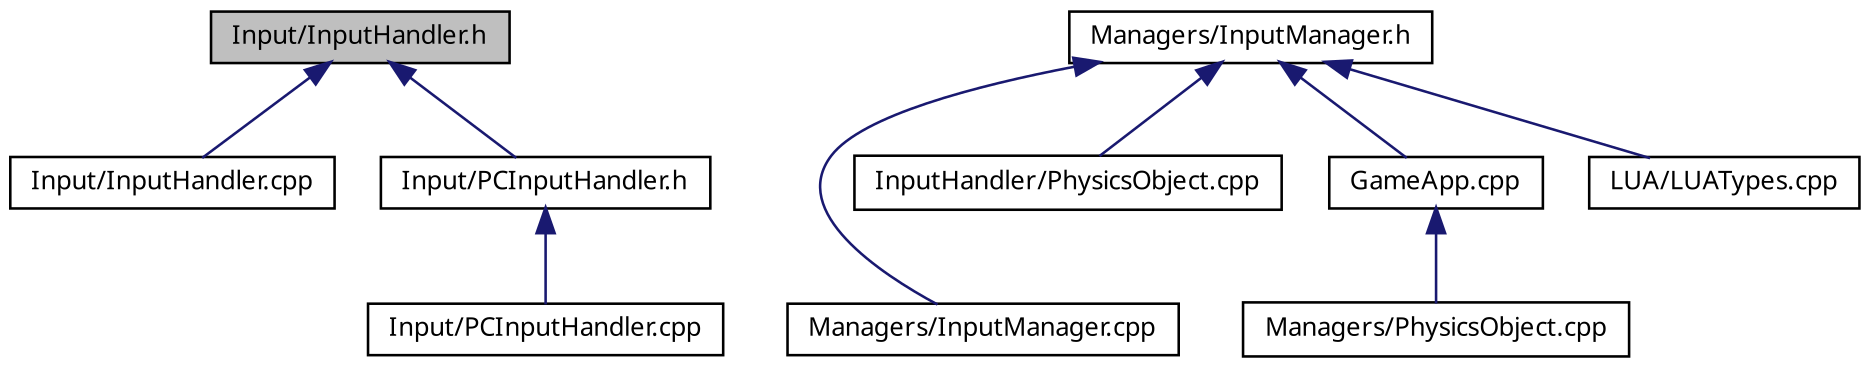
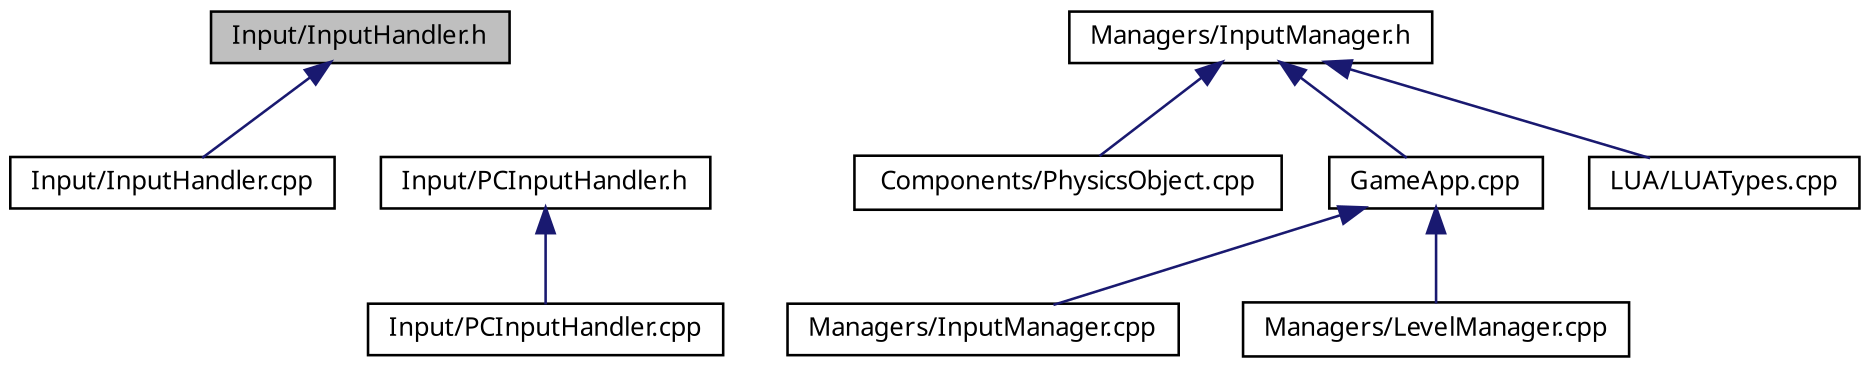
(463, 118) -> none
(853, 137) -> (1197, 260)
(1068, 183) -> (1068, 183)
(1436, 329) -> (1436, 329)
